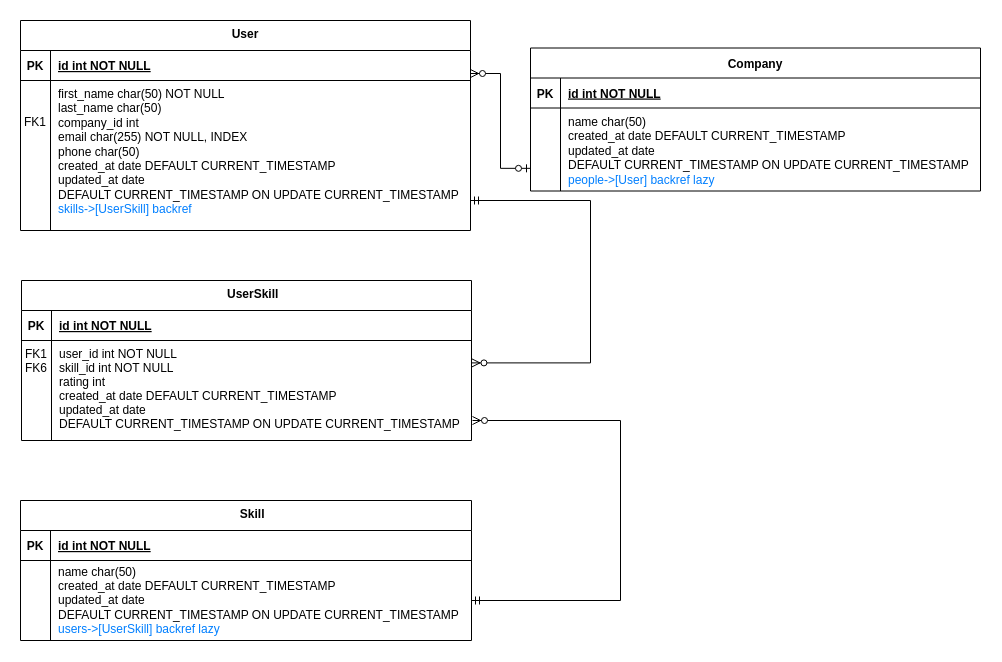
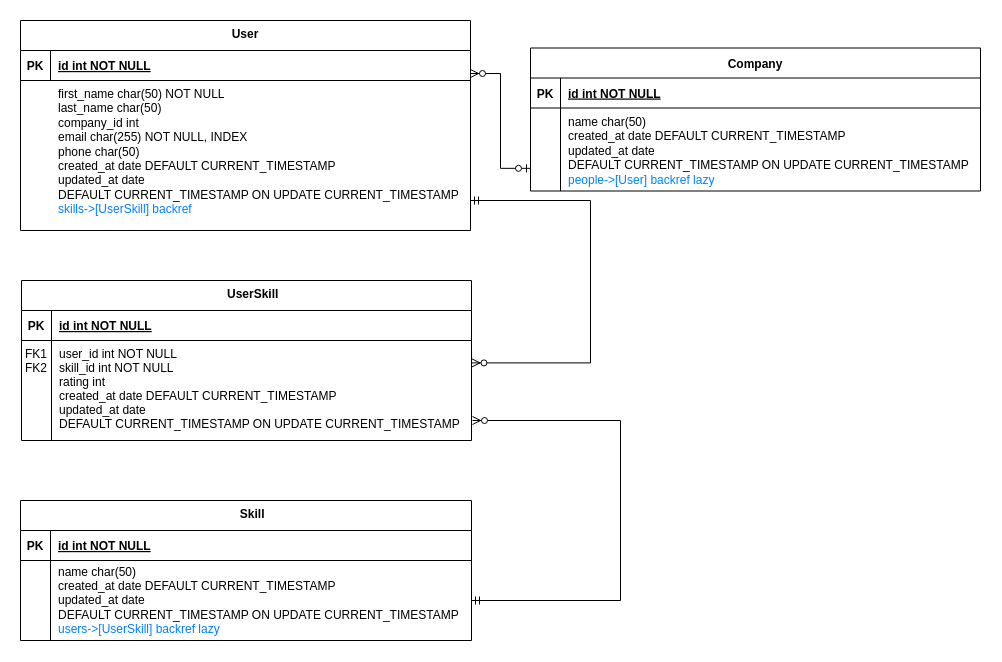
(36, 156) -> none
(36, 354) -> (36, 354)
